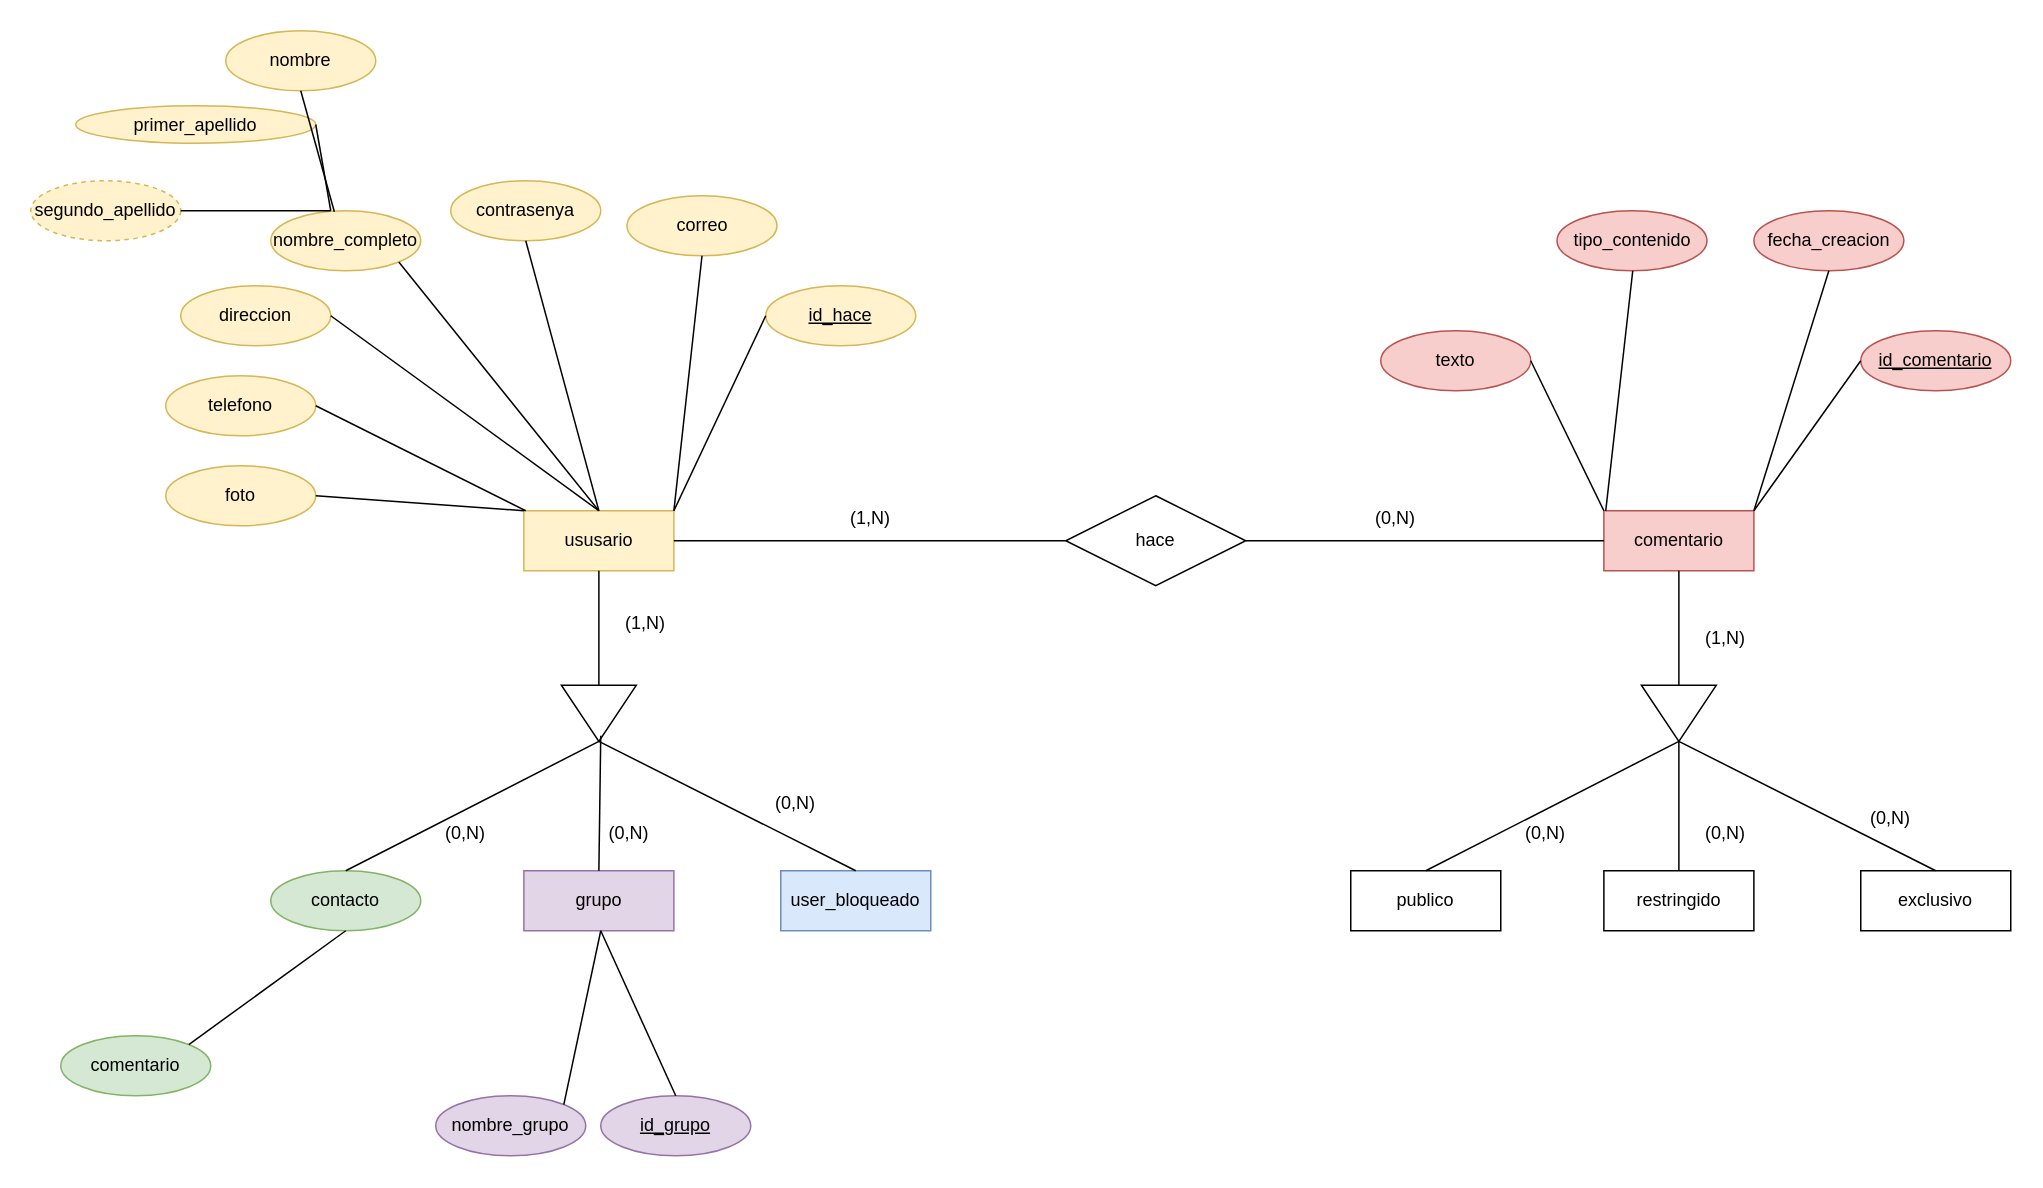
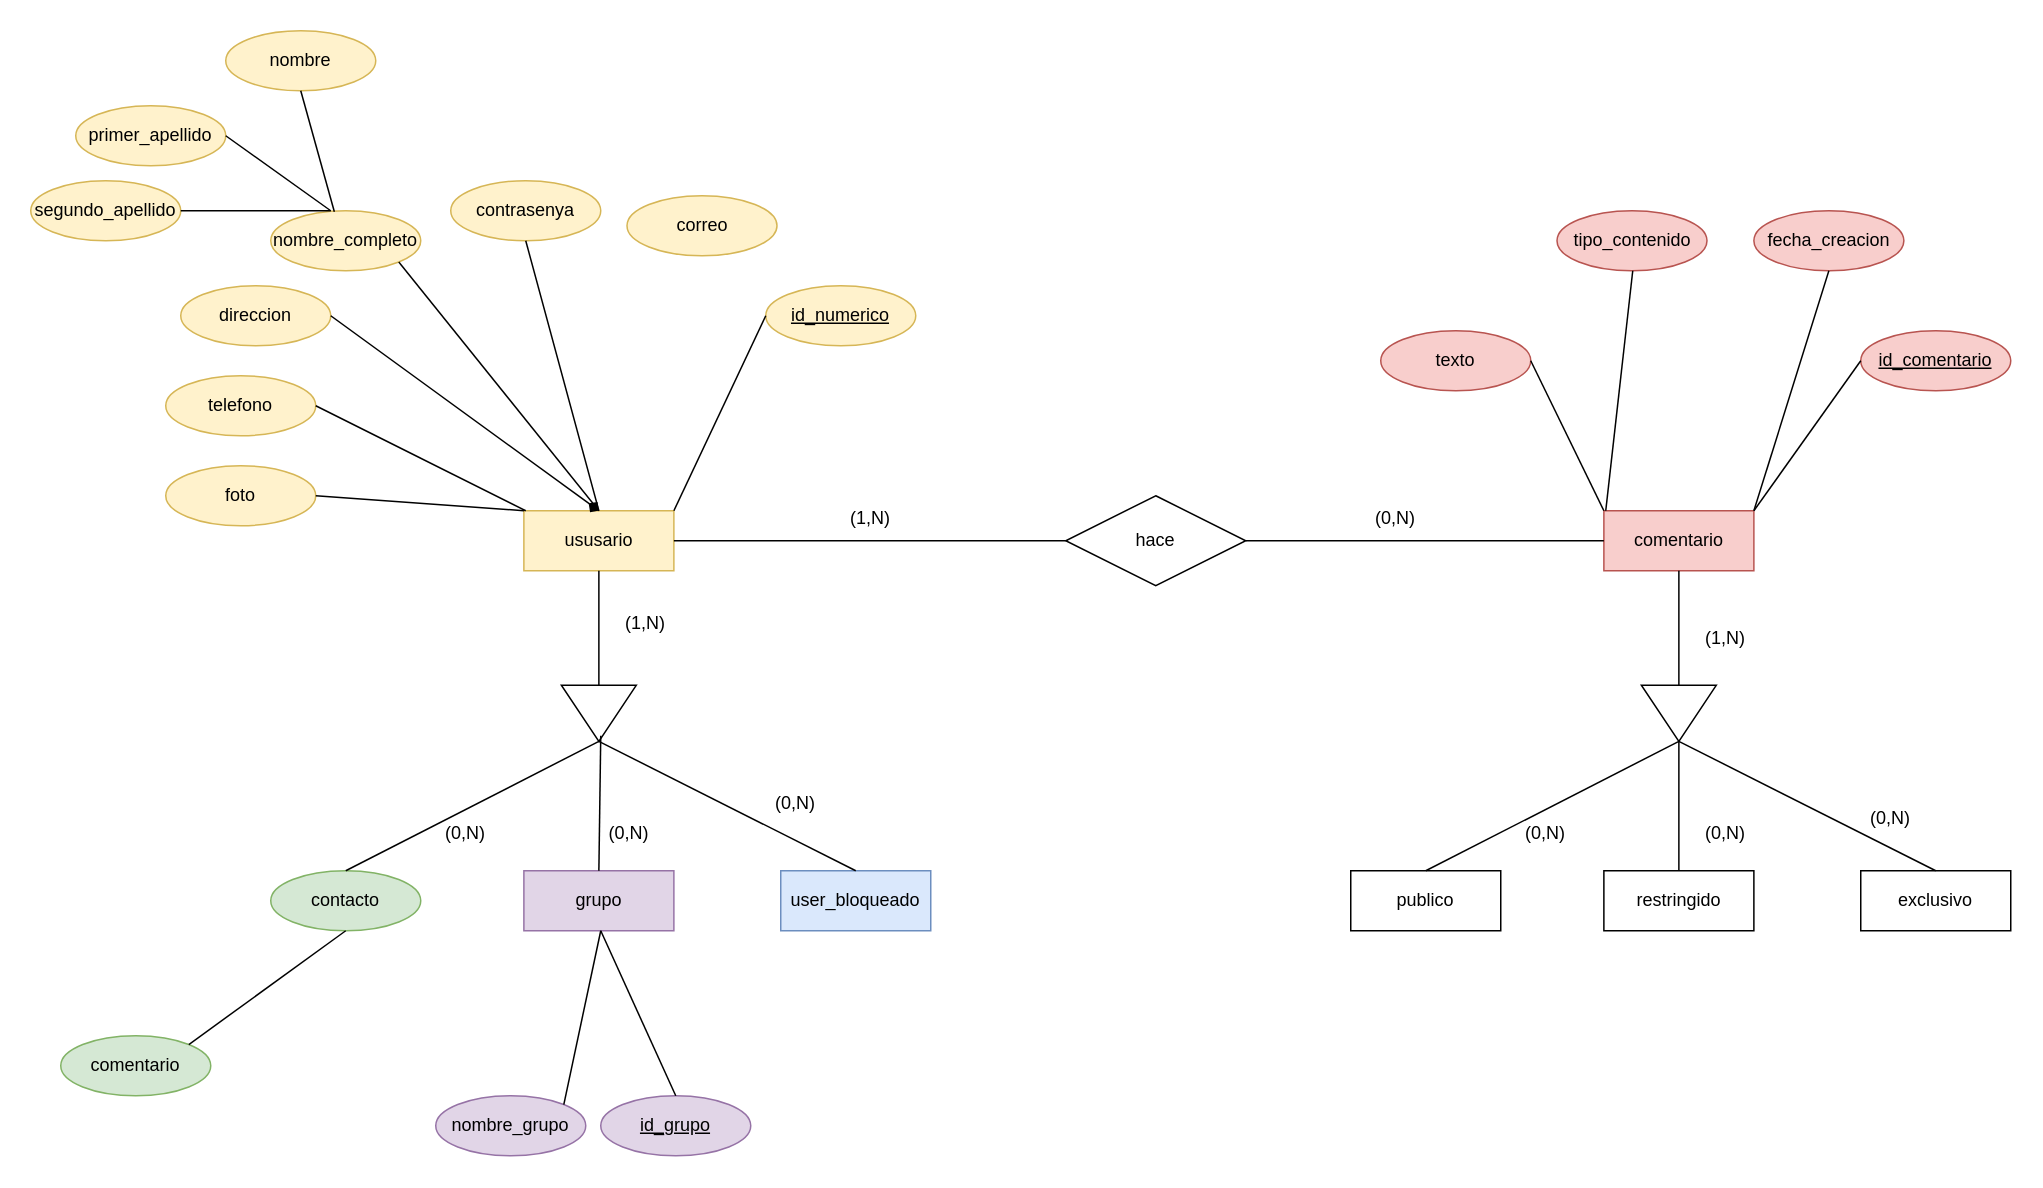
(196, 125) -> (151, 136)
(106, 211) -> (106, 211)
(841, 316) -> (841, 316)
(688, 378) -> none
(590, 504) -> (589, 503)
